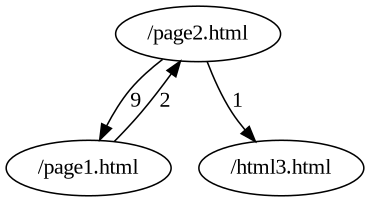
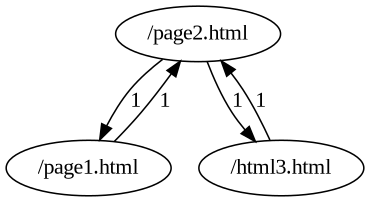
(136, 101) -> (136, 101)
(165, 101) -> (165, 101)
none -> (252, 105)
